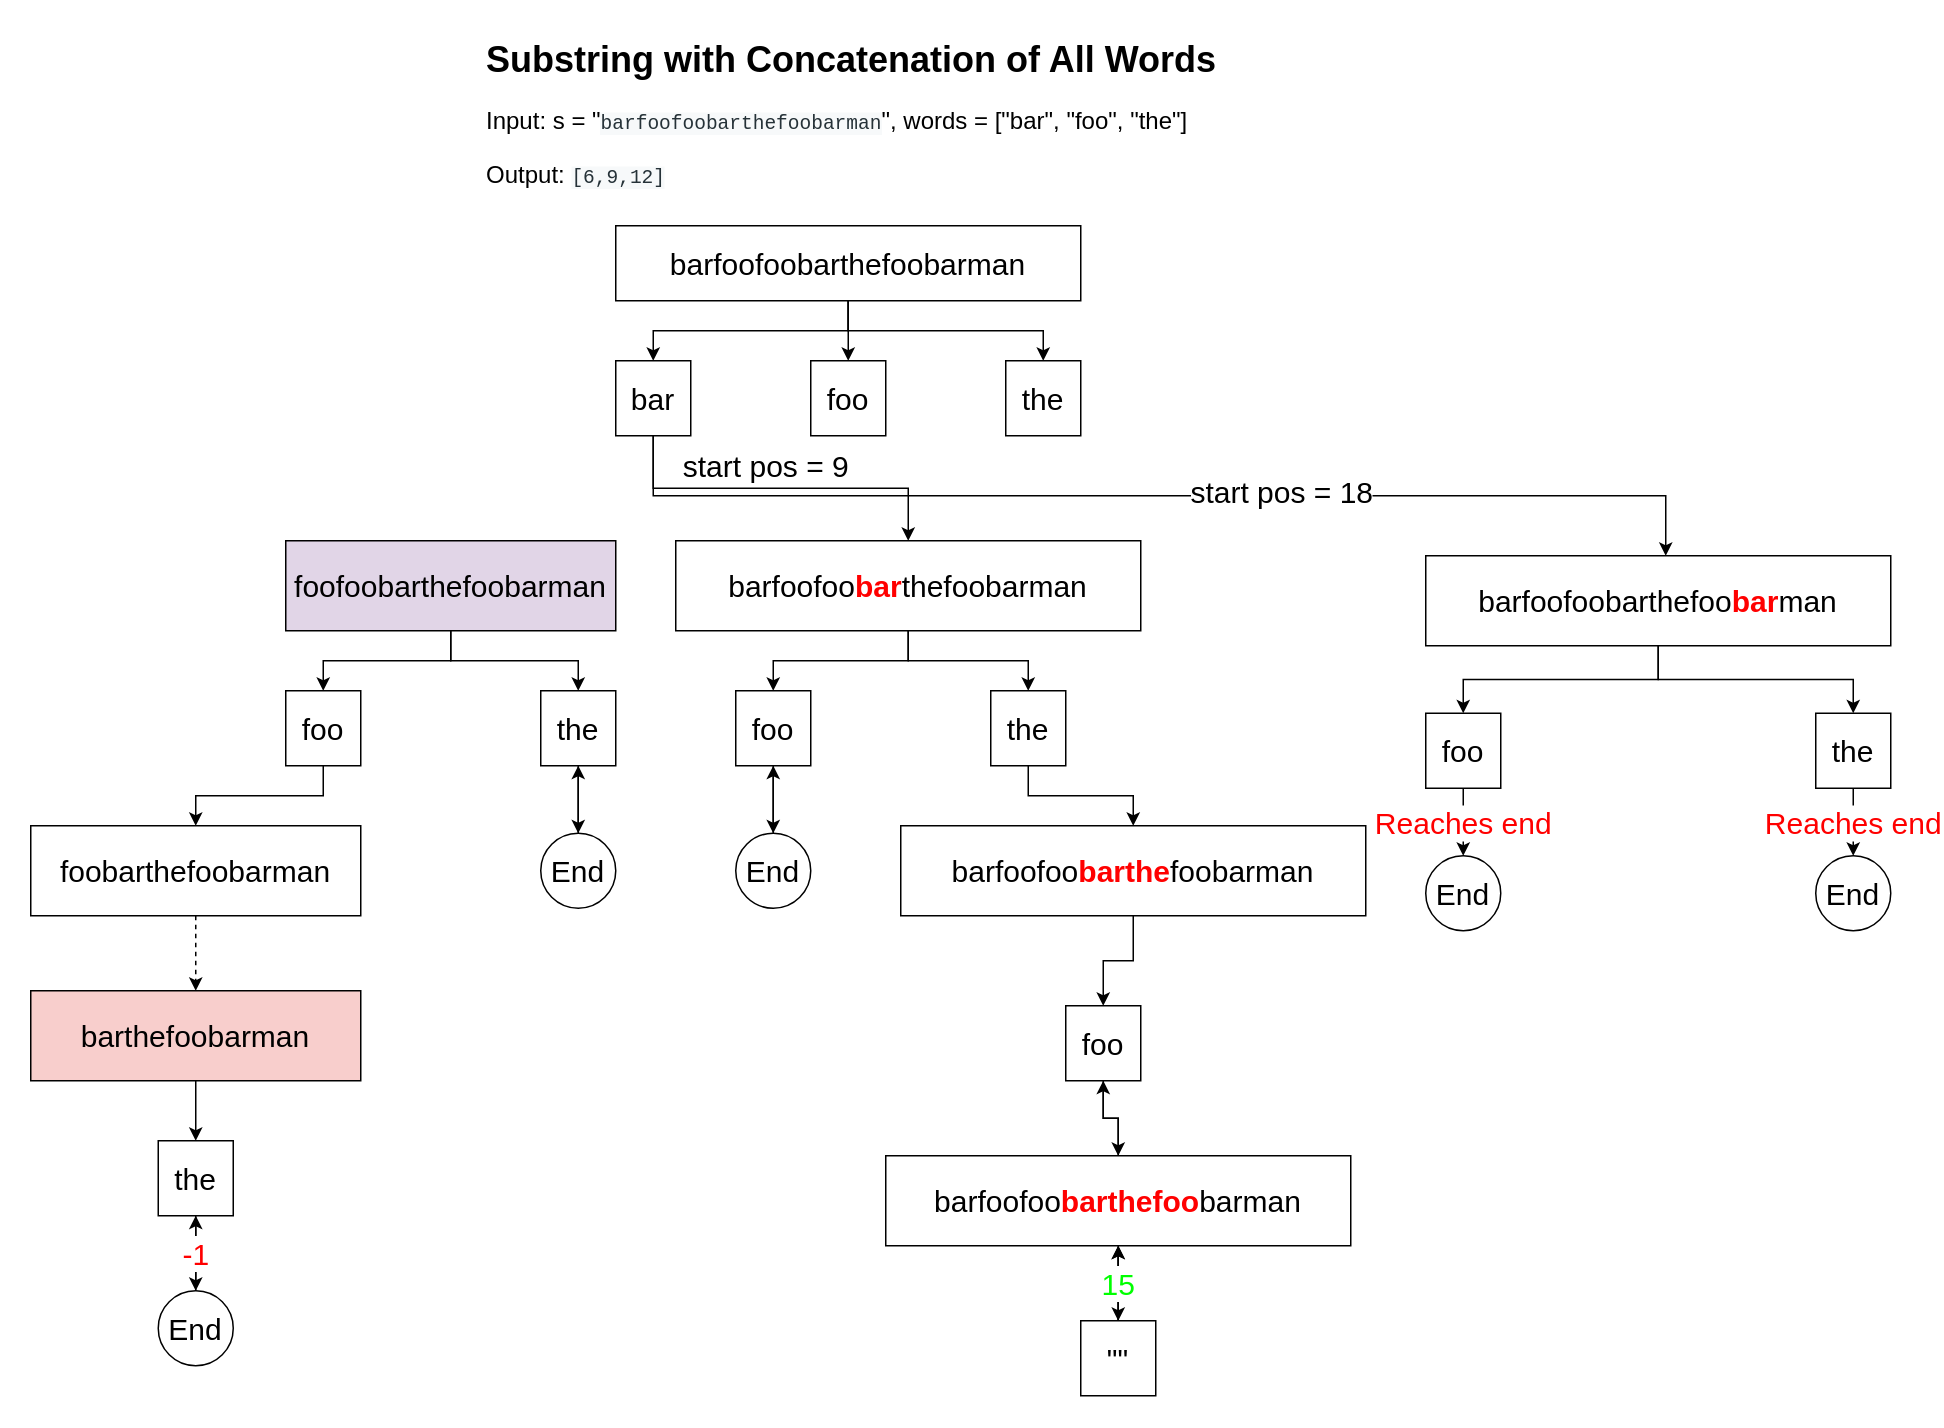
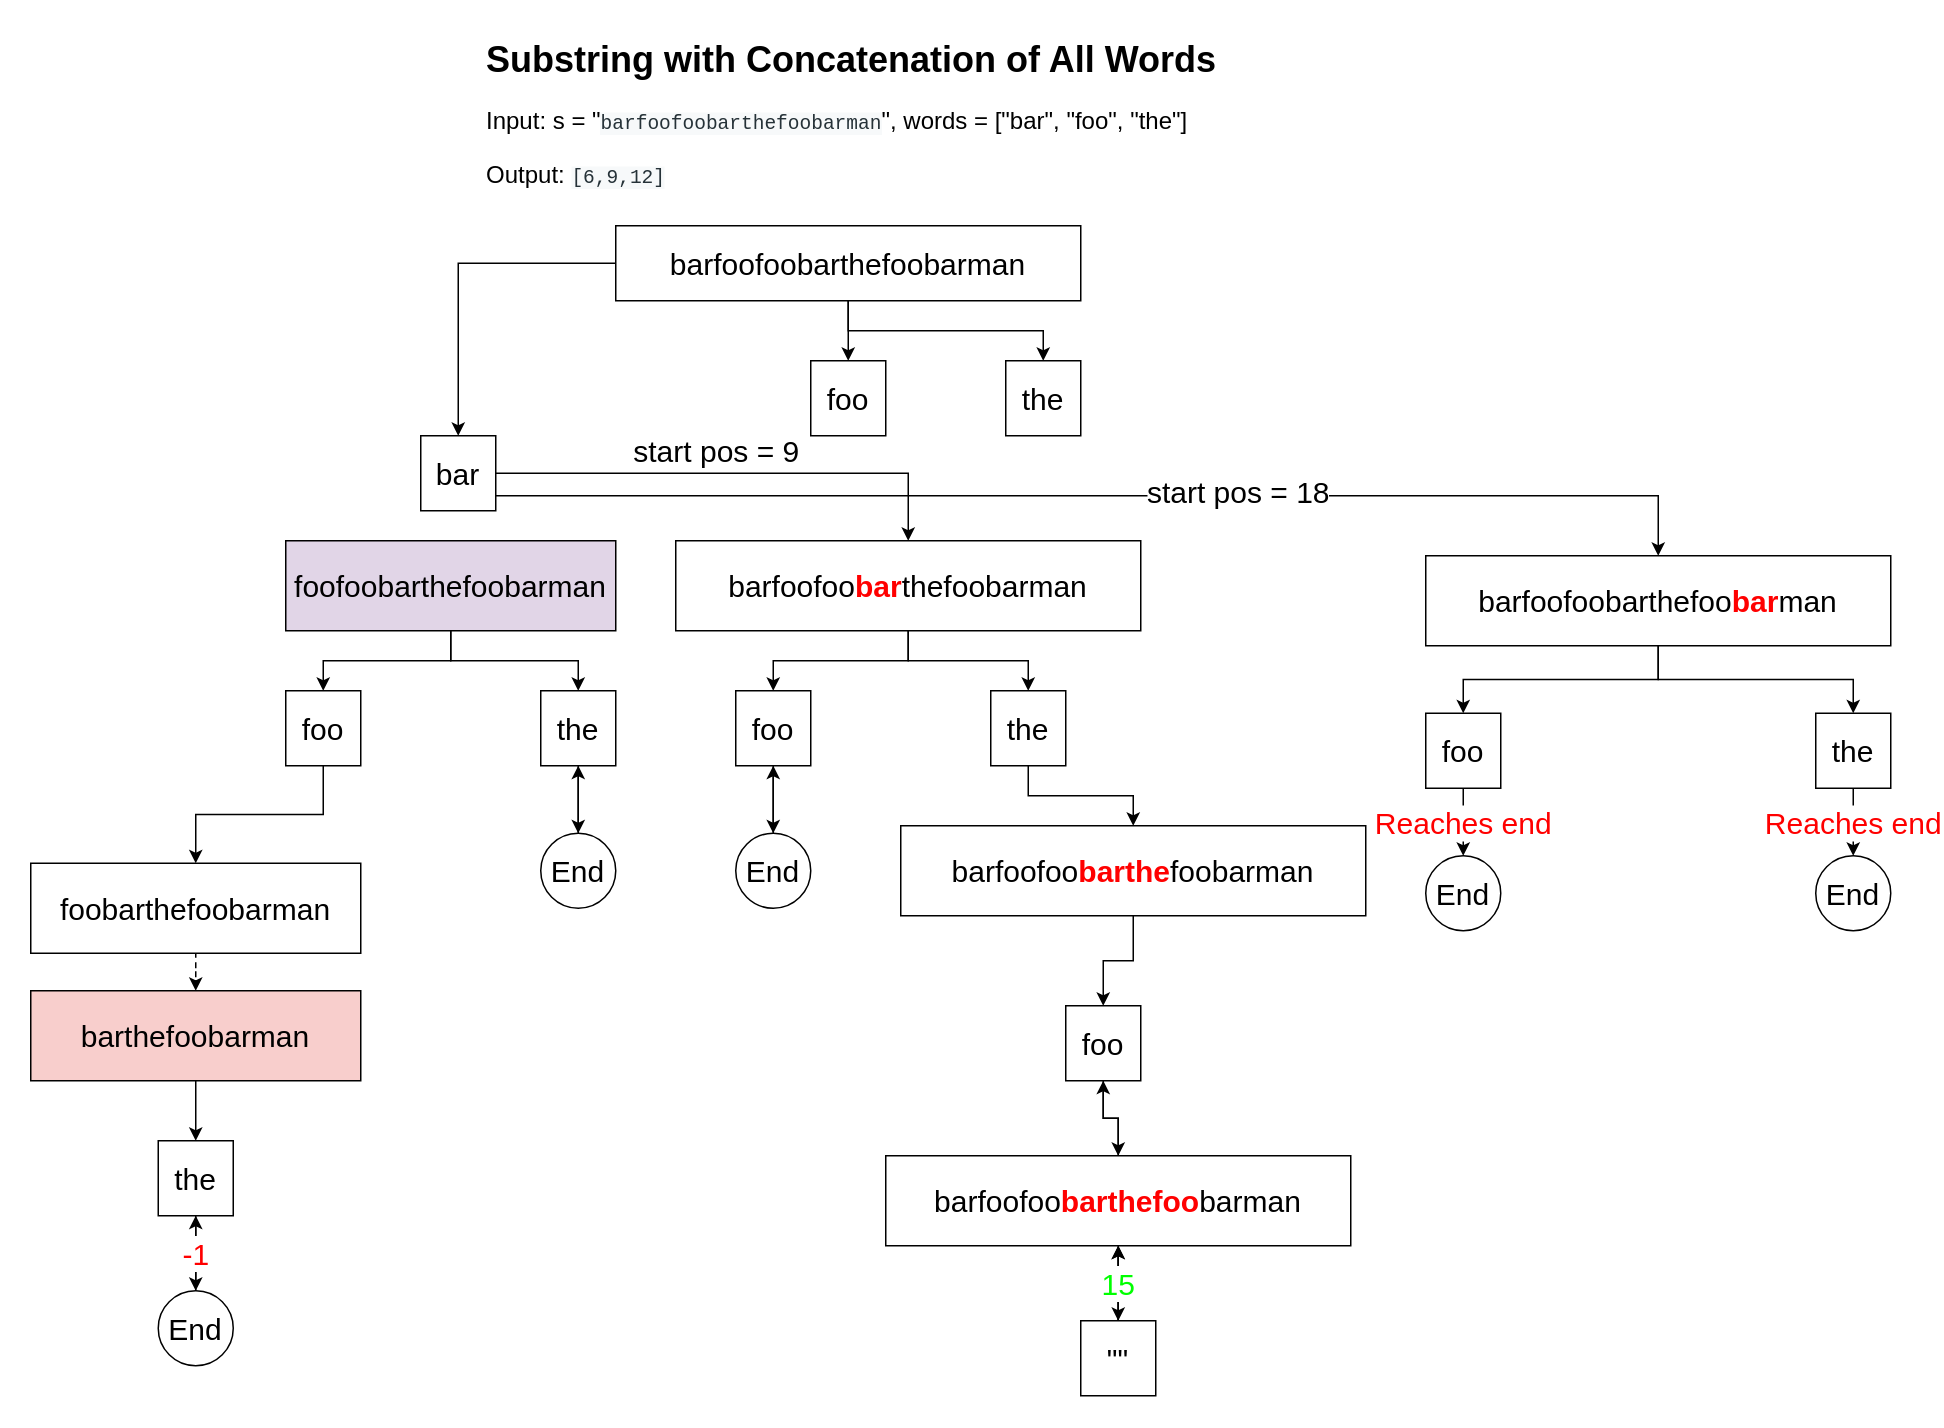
(653, 398) -> (458, 473)
(196, 871) -> (196, 908)
